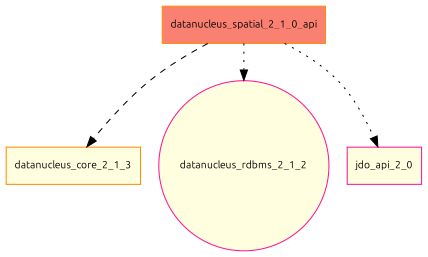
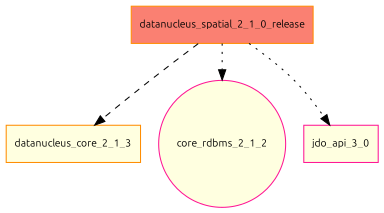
(244, 25) -> (222, 25)
(244, 166) -> (222, 144)
(384, 166) -> (341, 144)
